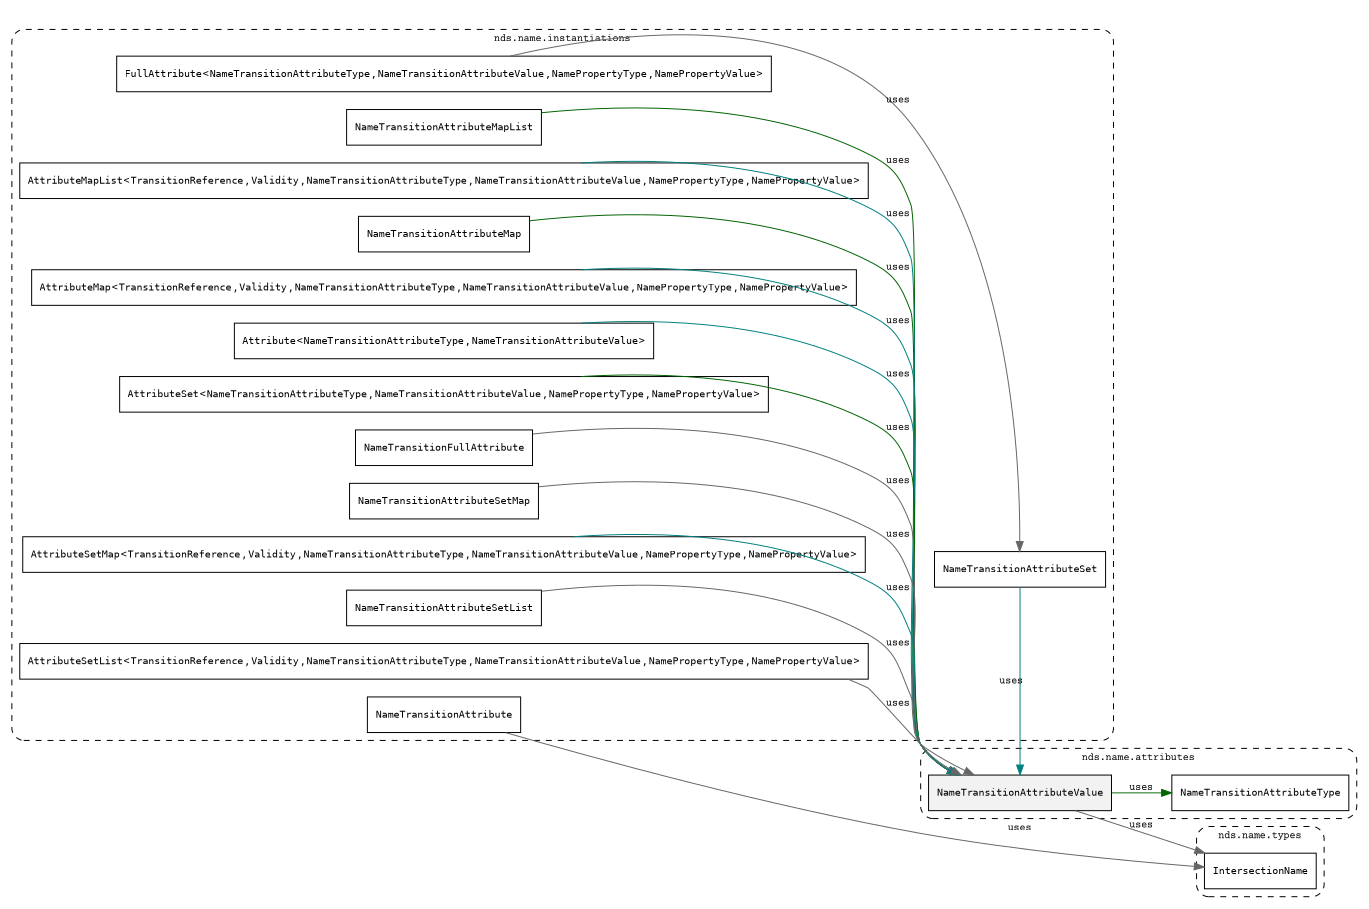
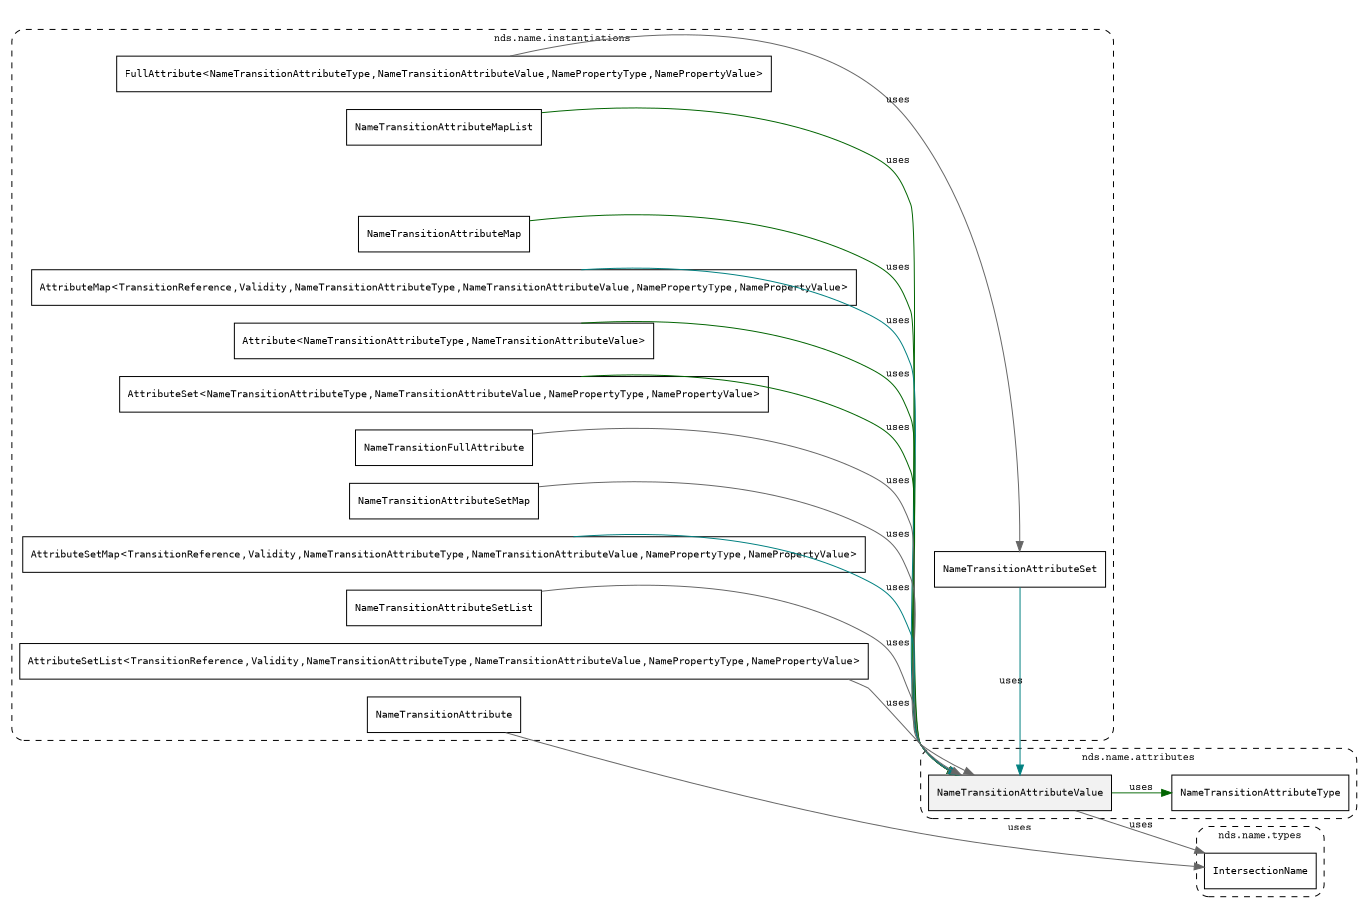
(444, 181) -> none
(905, 403) -> (905, 403)
